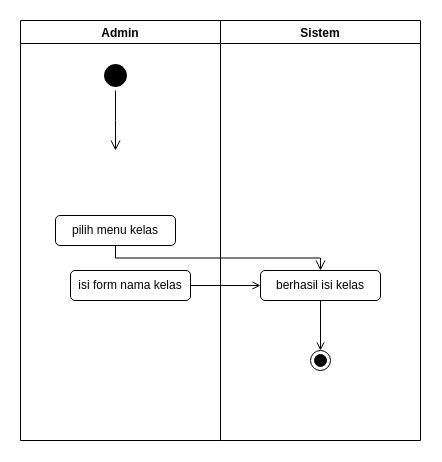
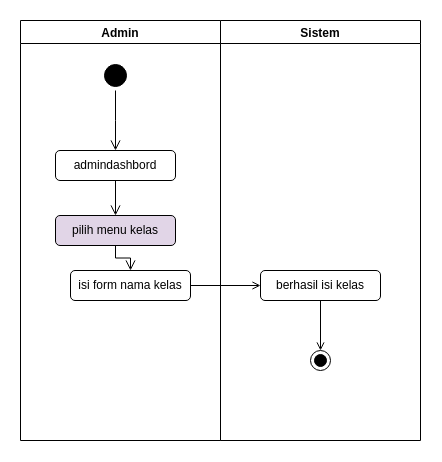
none -> (116, 166)
none -> (116, 197)
(116, 231) -> (116, 231)
(229, 258) -> (131, 261)
